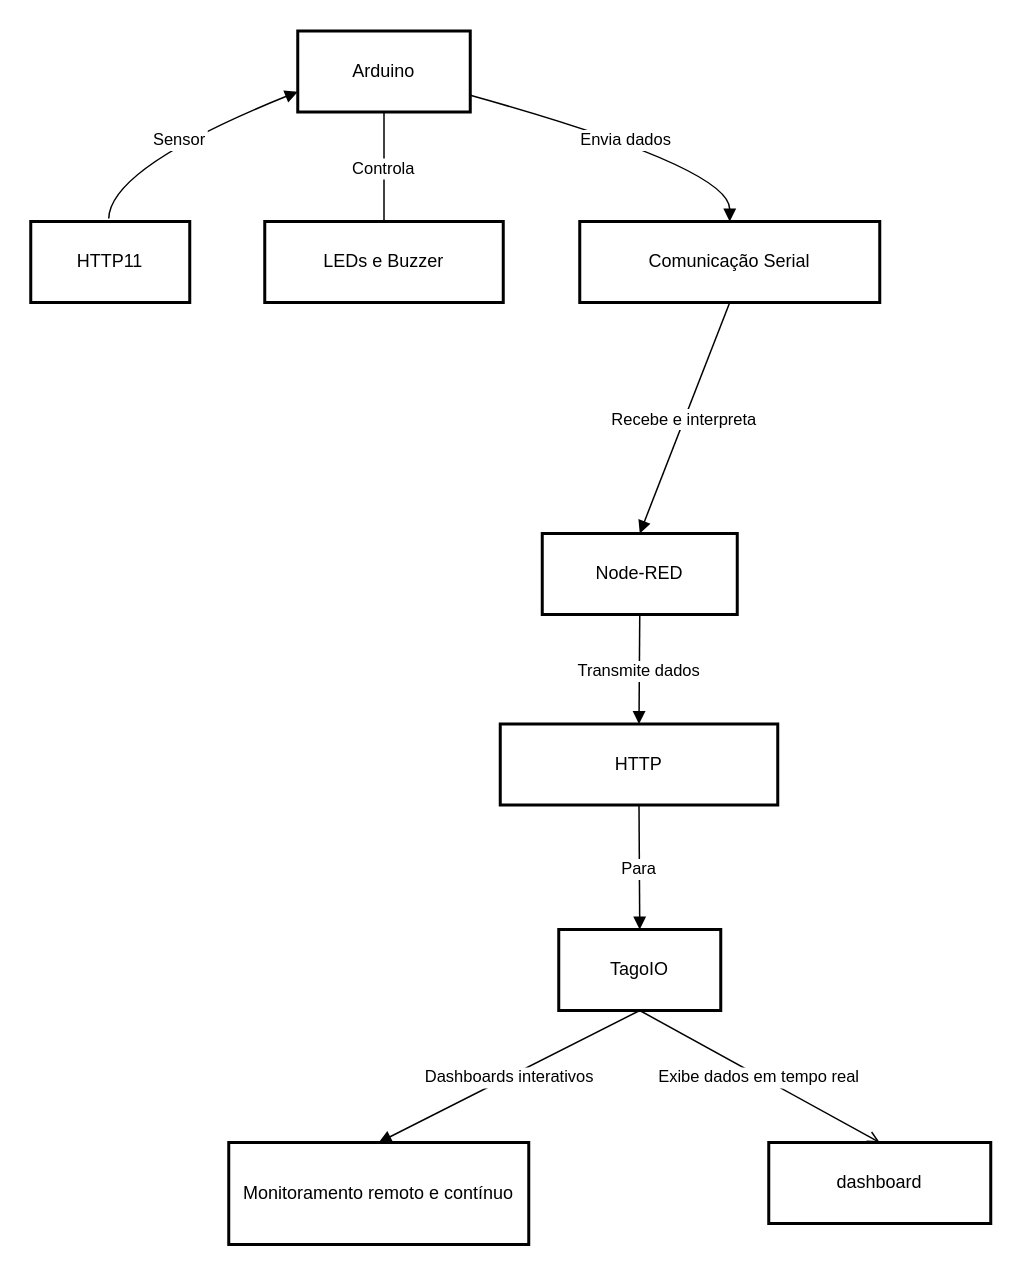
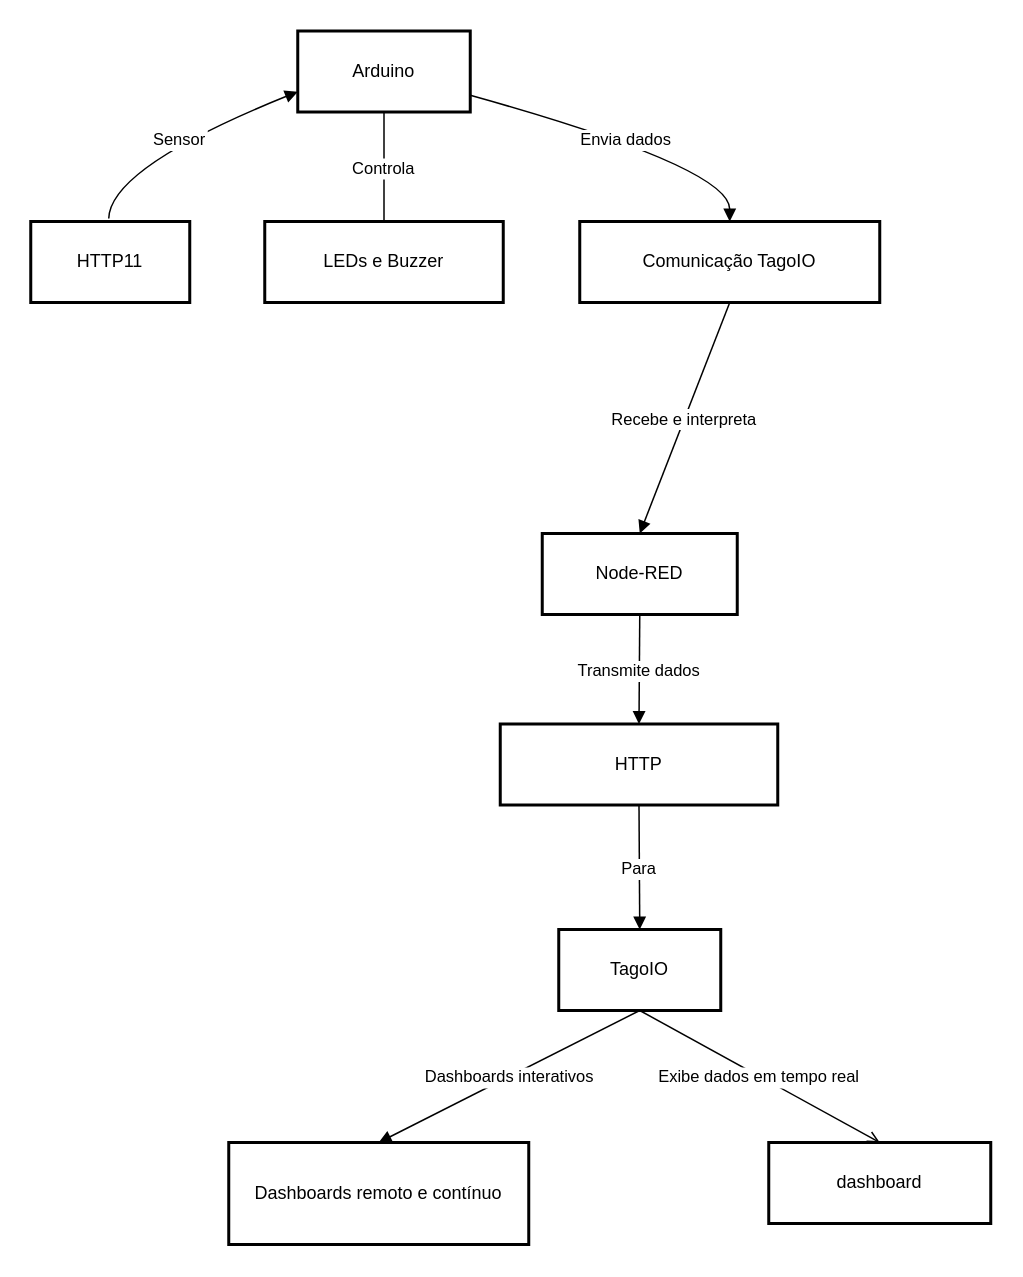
(730, 262) -> (730, 262)
(379, 1193) -> (379, 1193)
